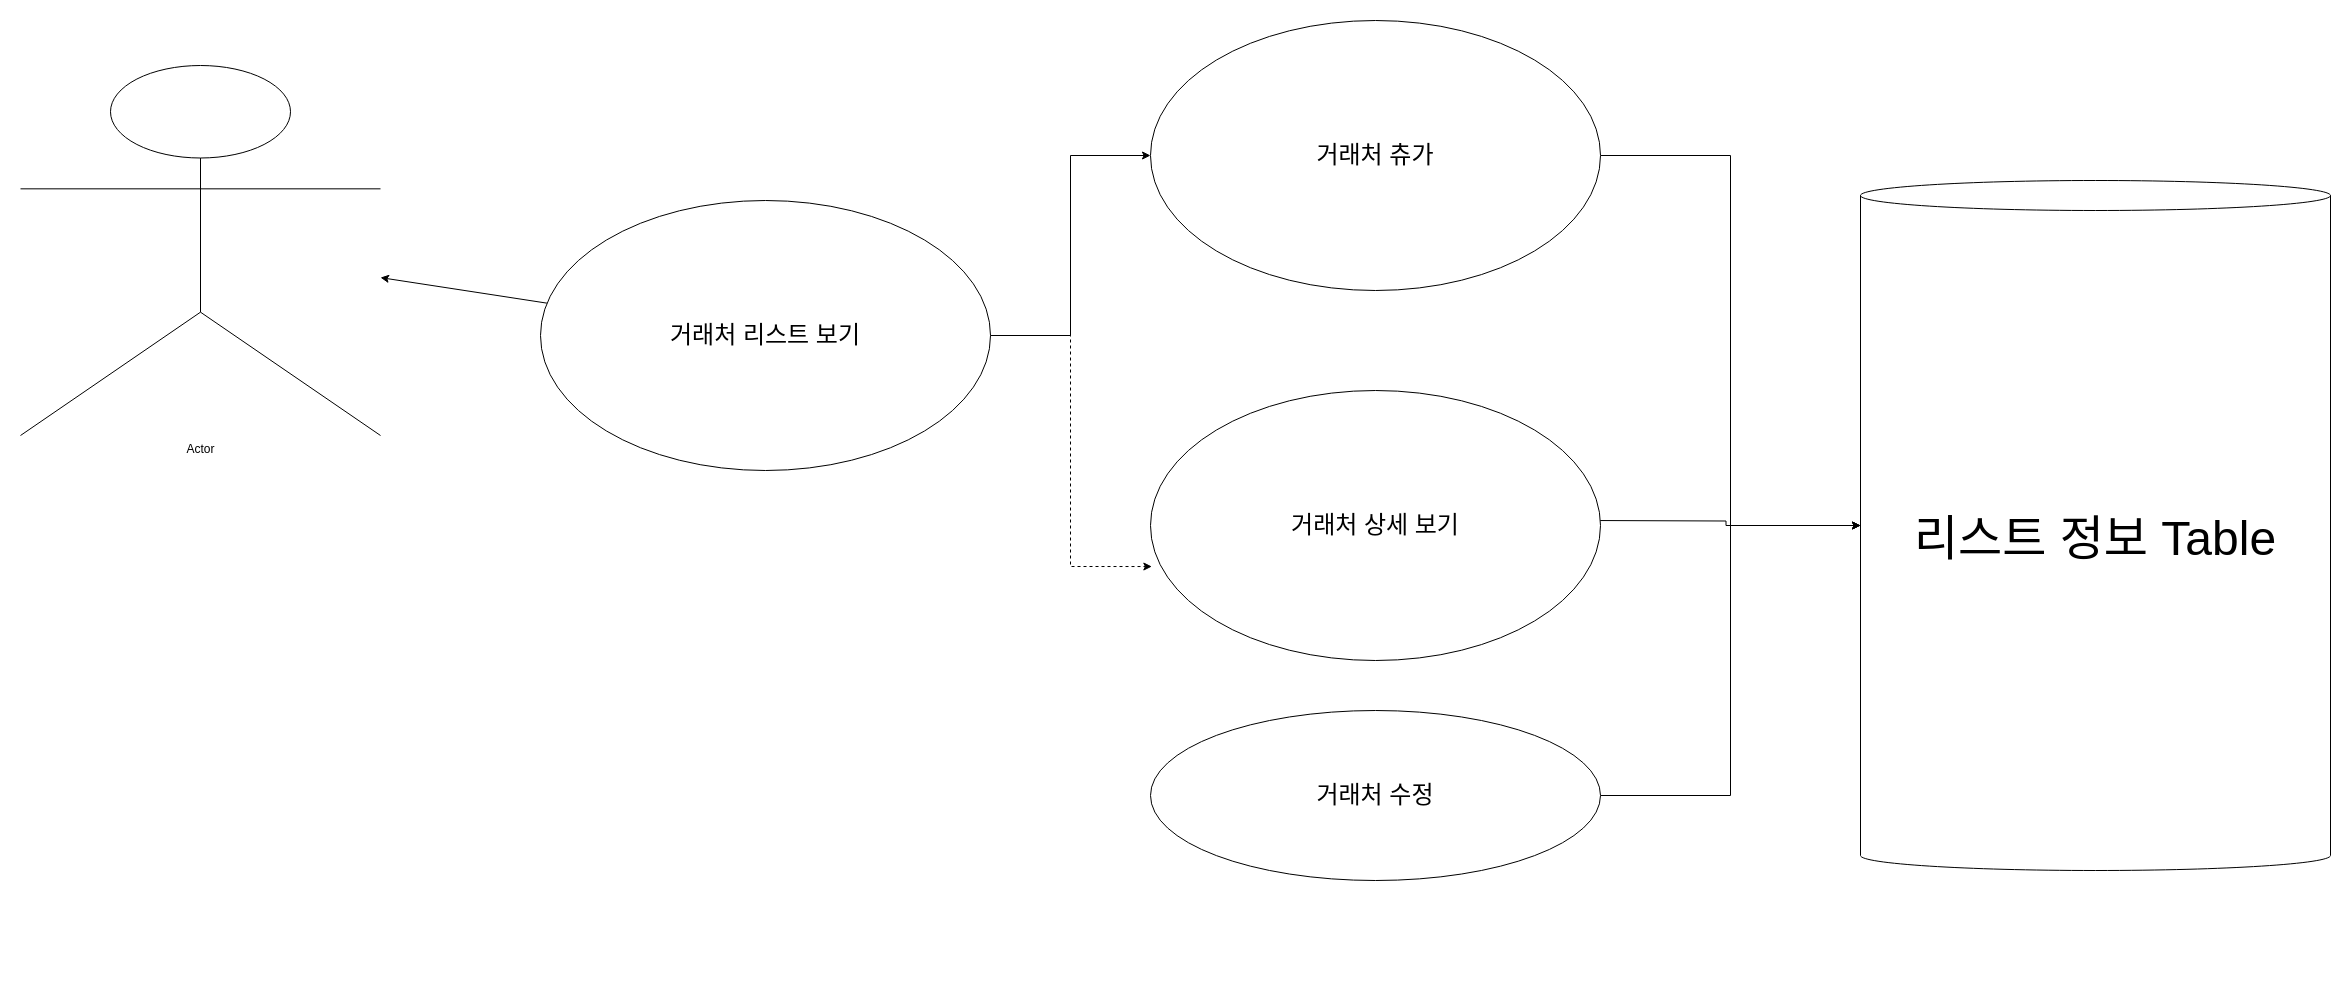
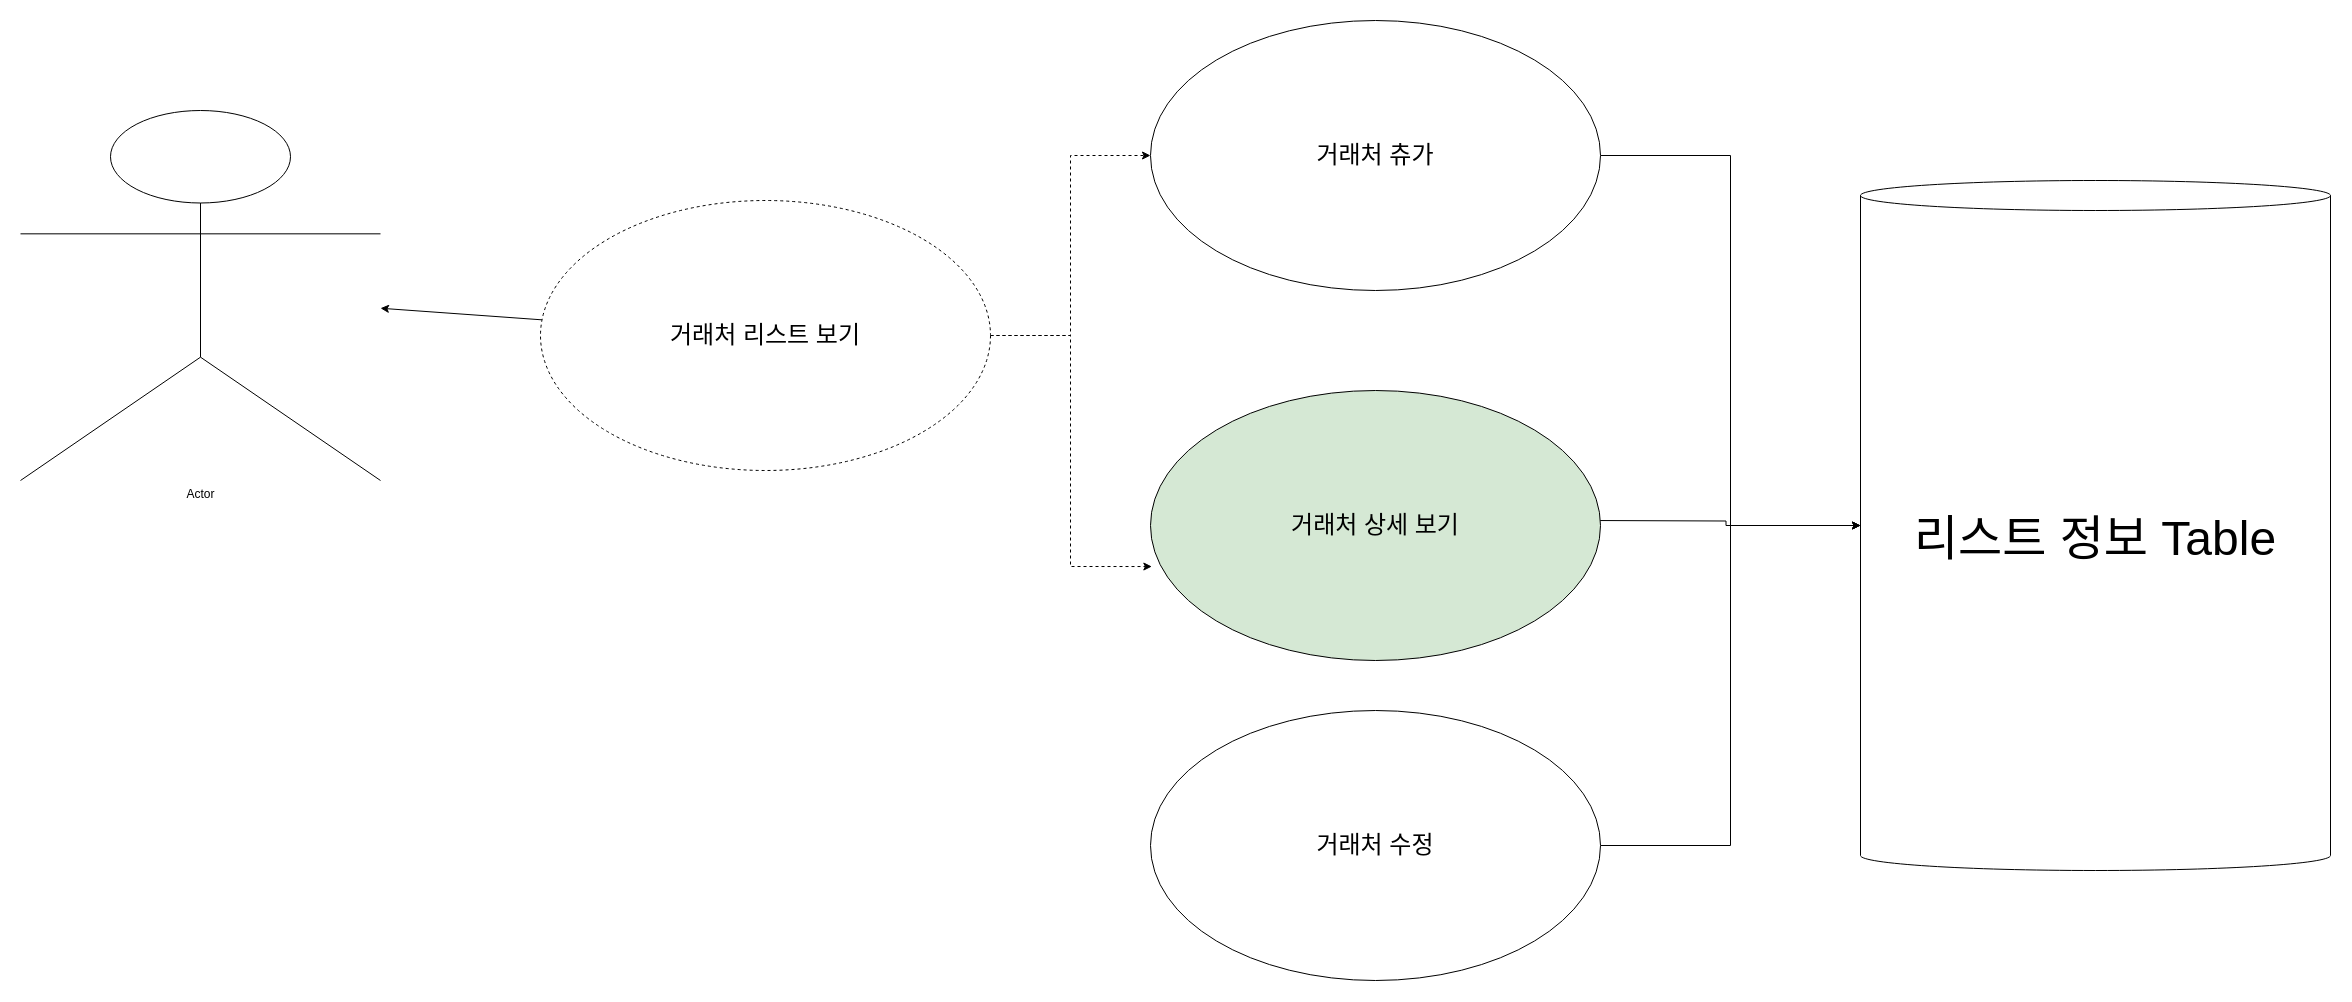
(1071, 209) -> (1071, 209)
(201, 251) -> (201, 296)
(766, 336) -> (766, 336)
(1376, 526) -> (1376, 526)
(1376, 796) -> (1376, 846)
